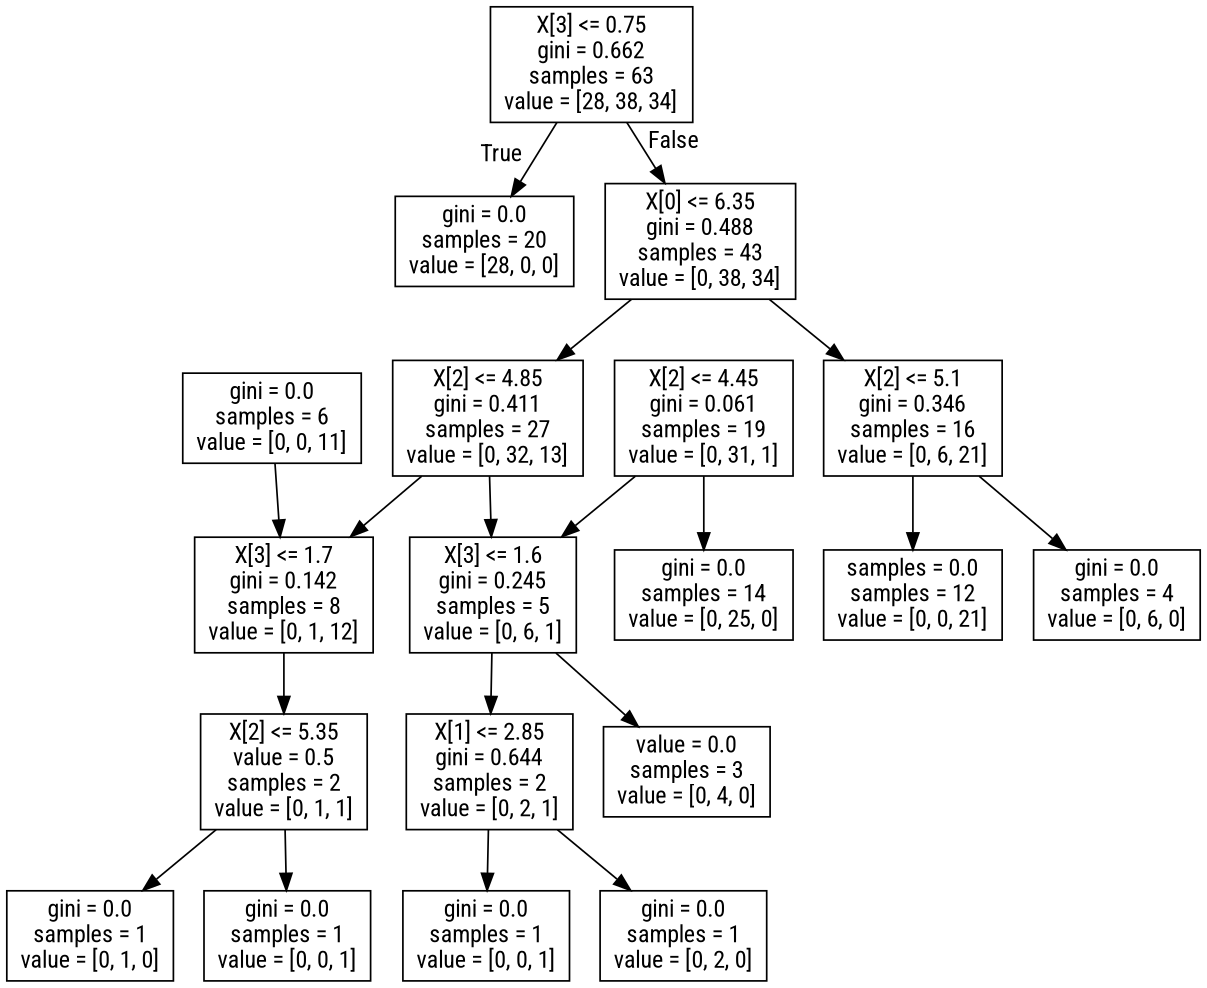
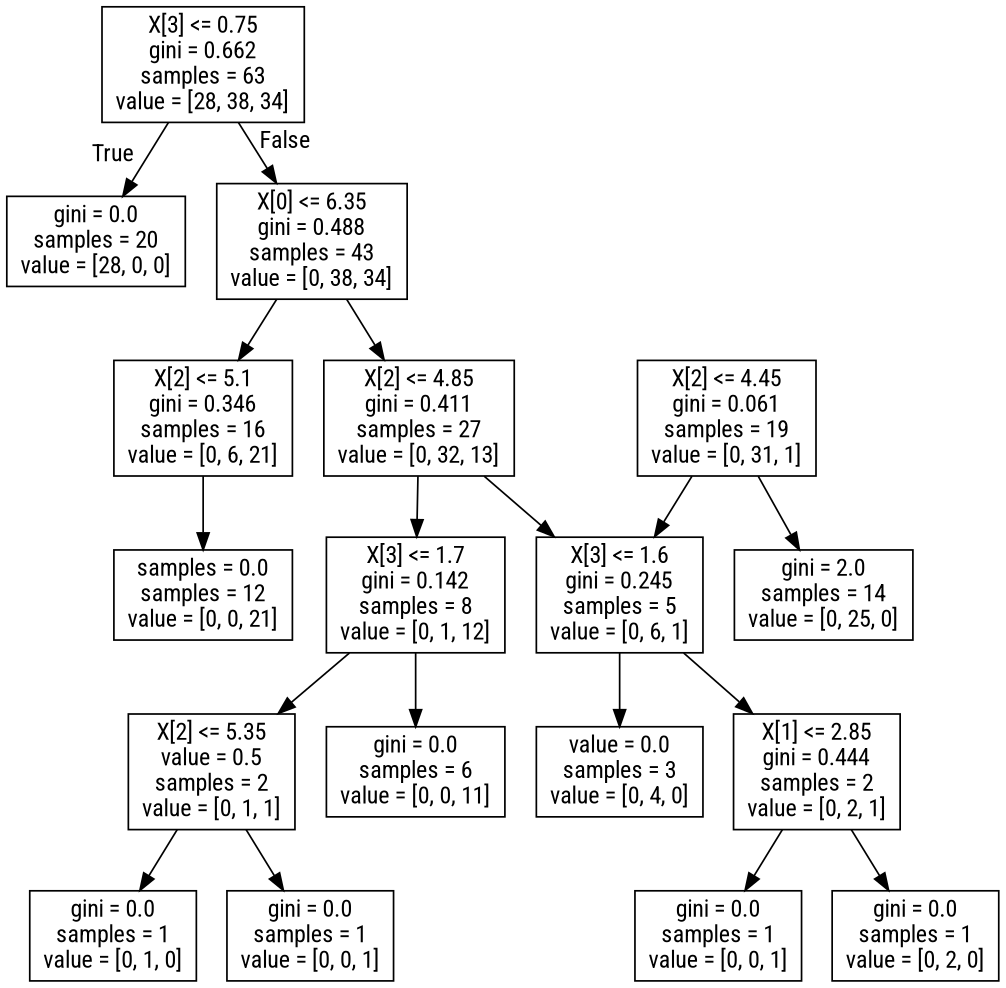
(277, 492) -> (416, 681)
(704, 595) -> (824, 595)
(1117, 595) -> none
(490, 772) -> (817, 772)
